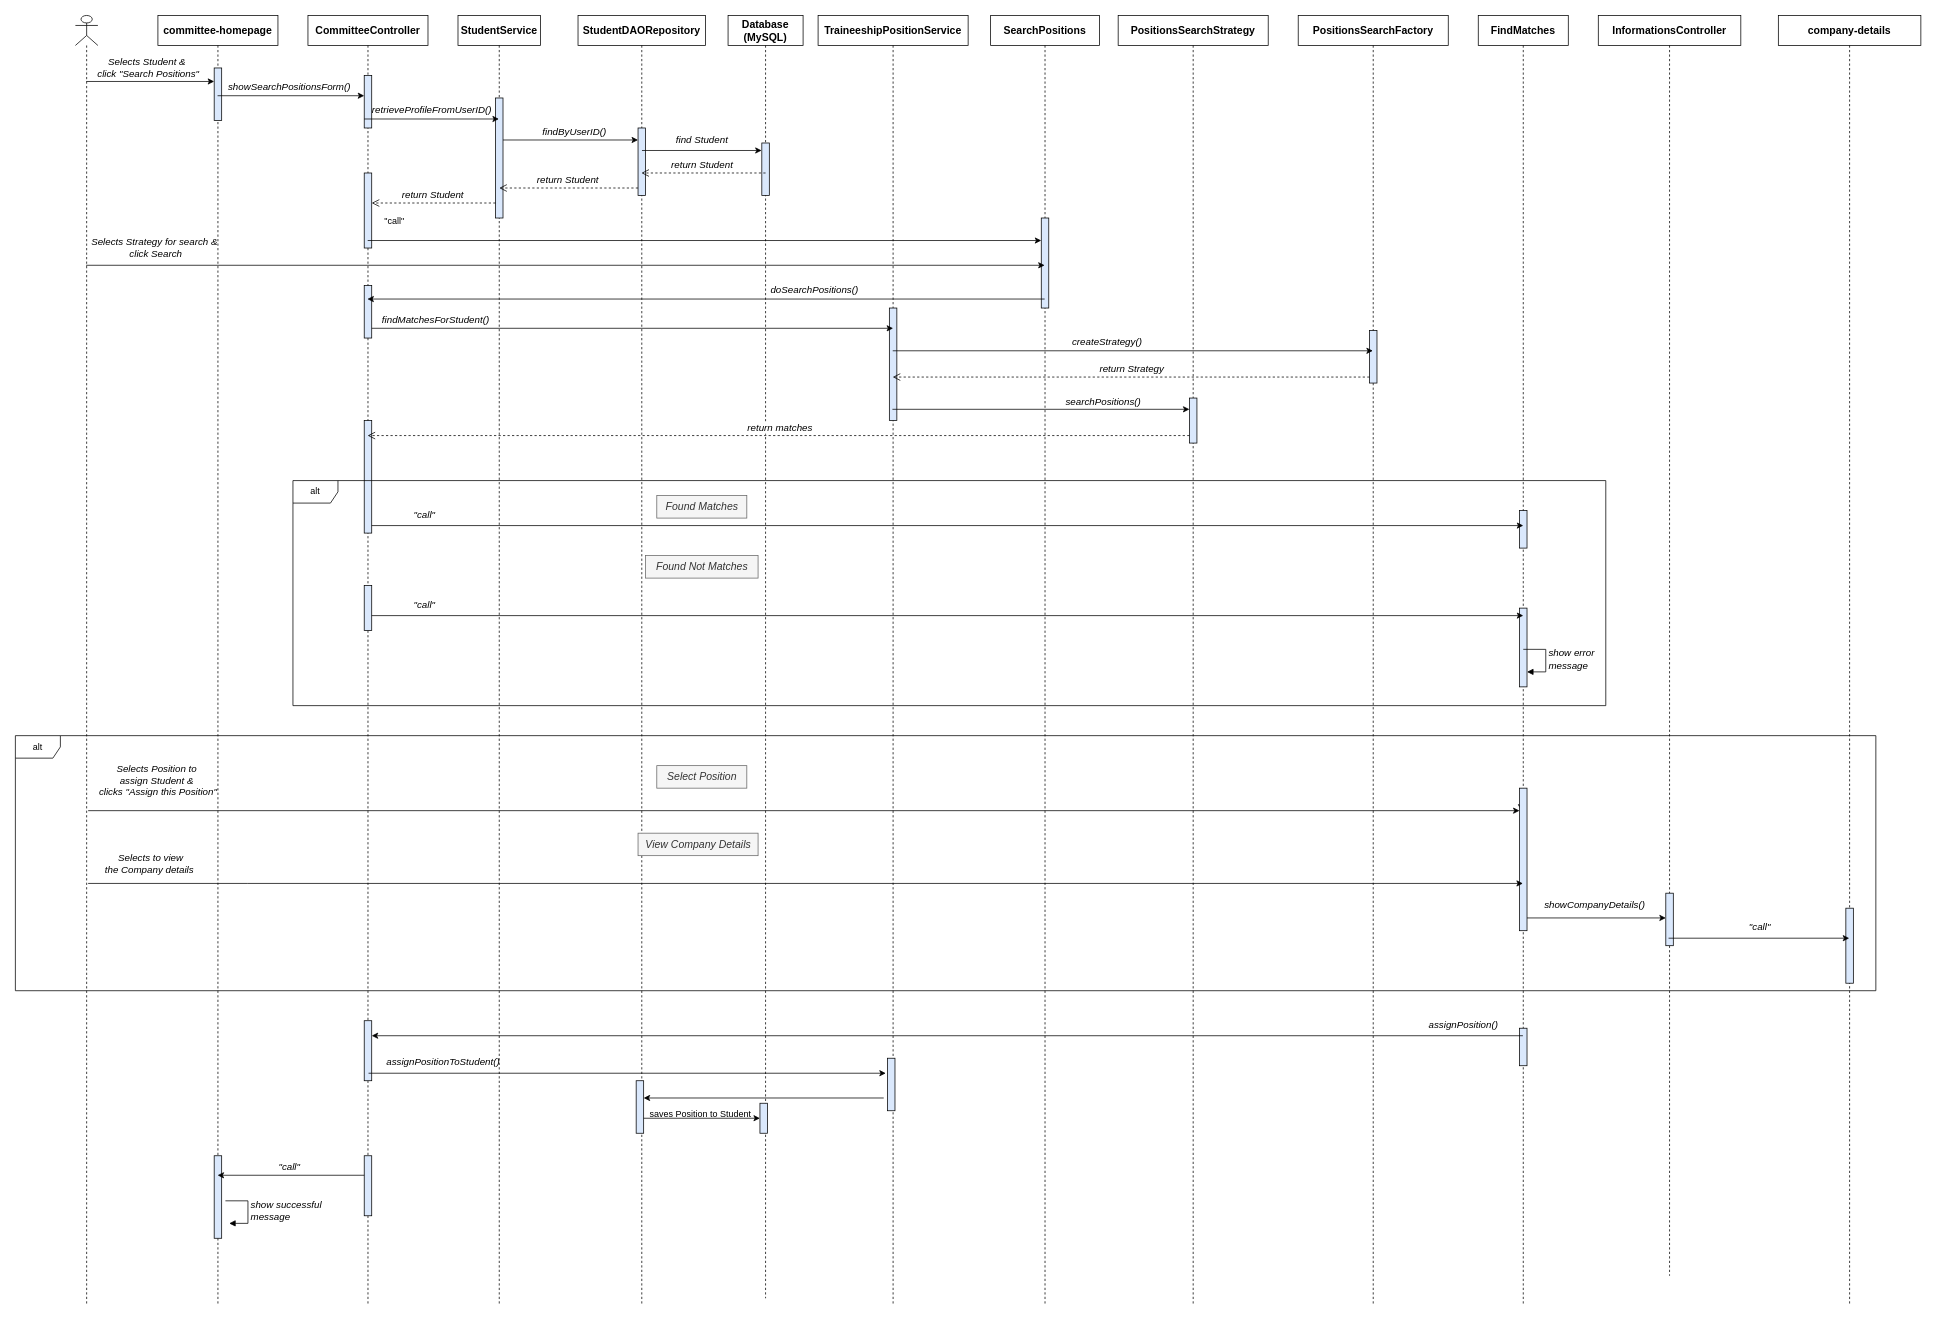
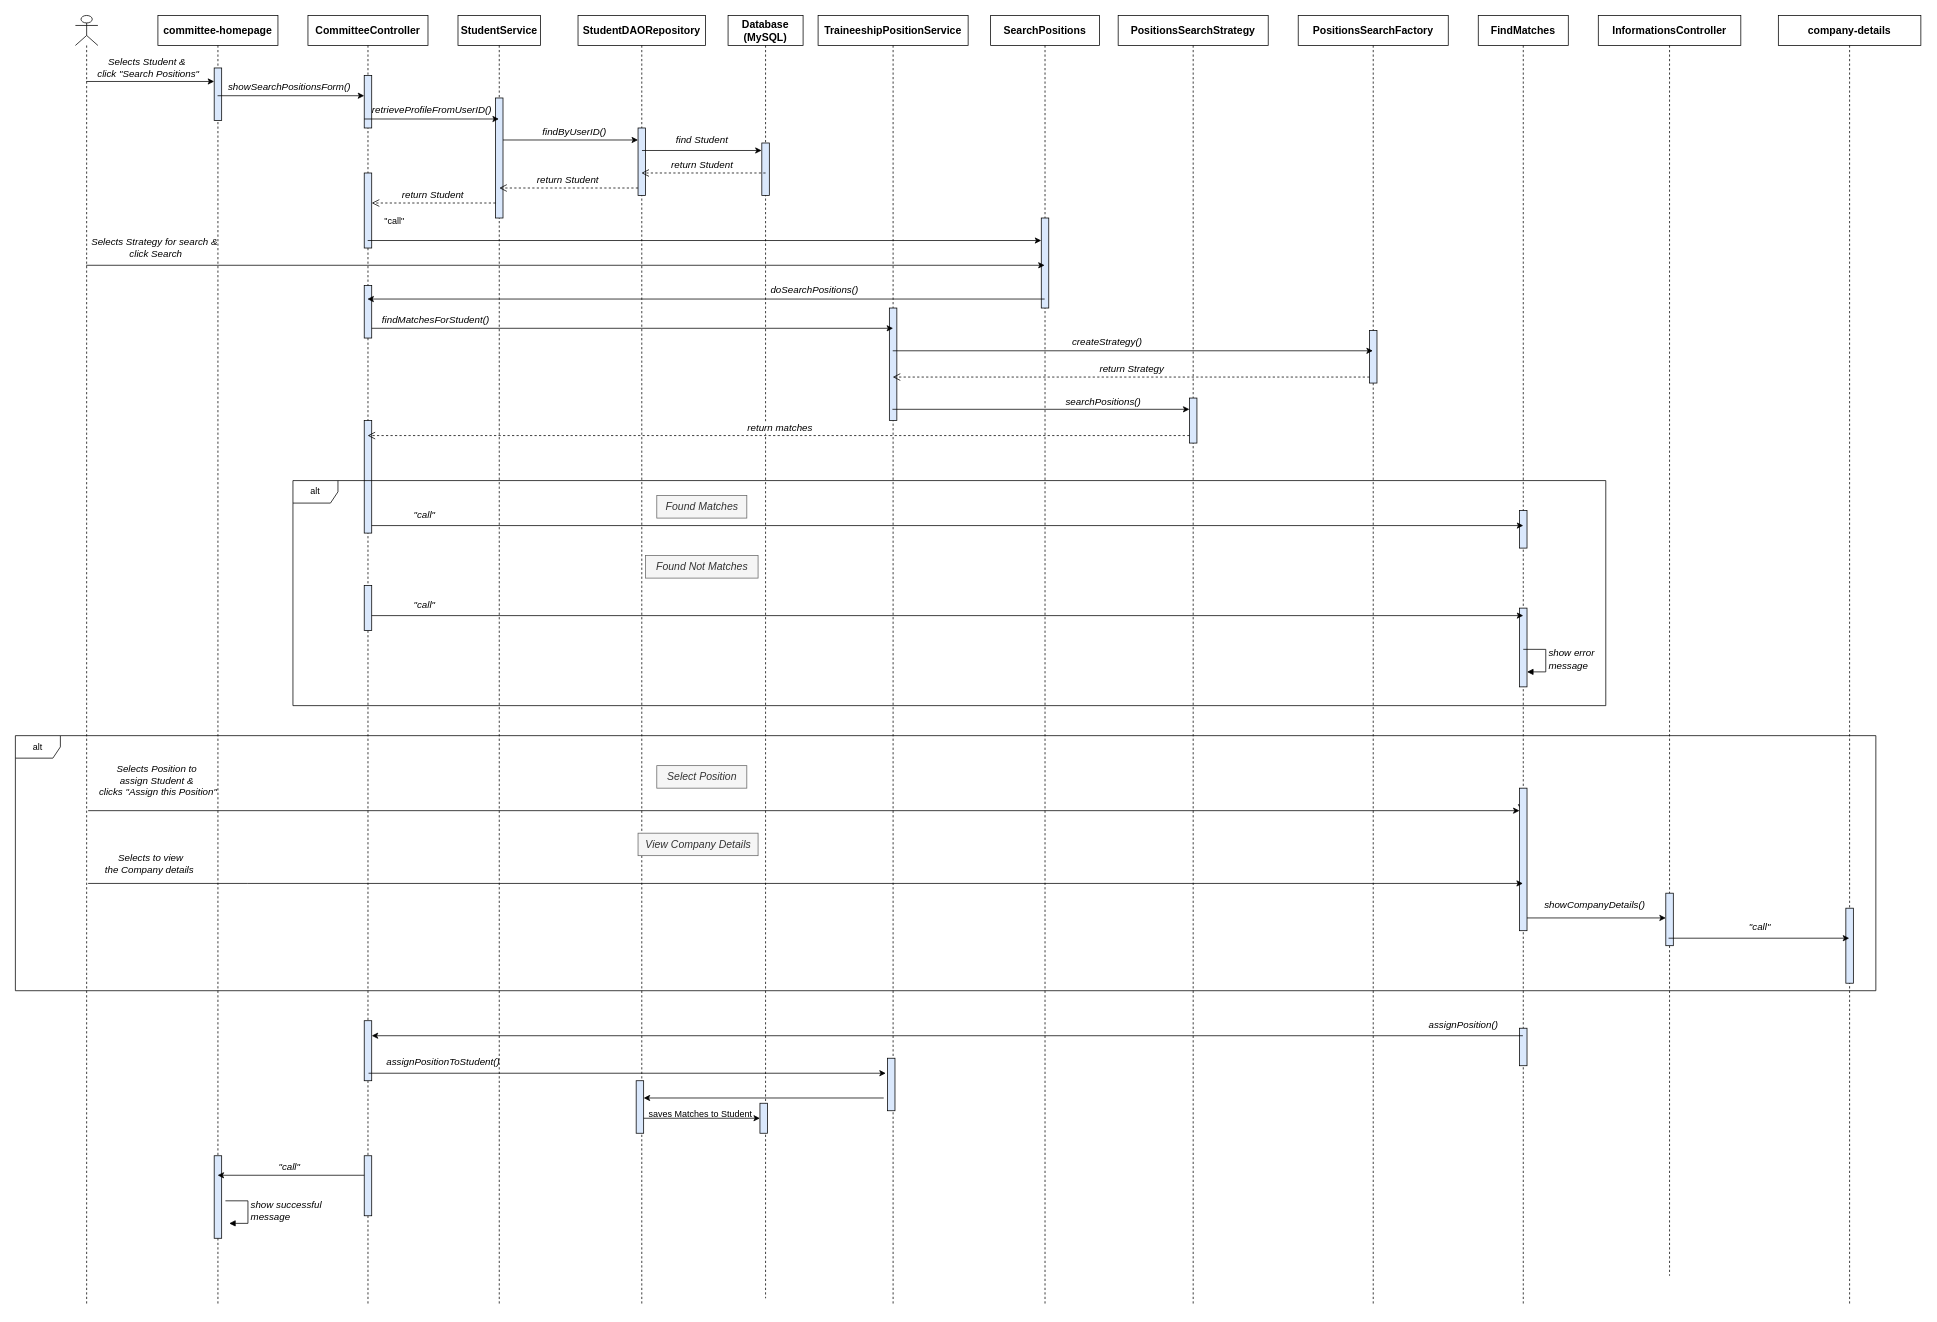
(701, 1114) -> (701, 1114)
